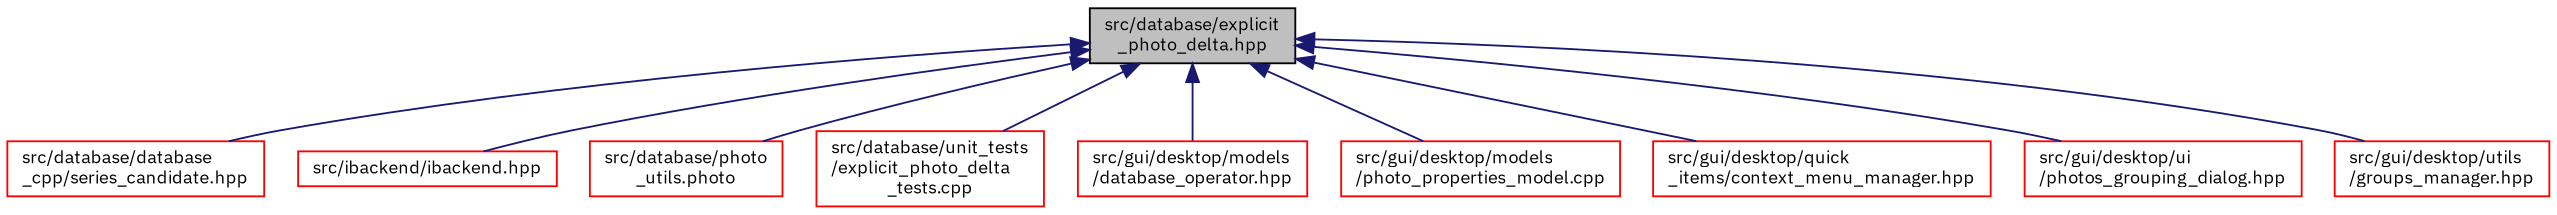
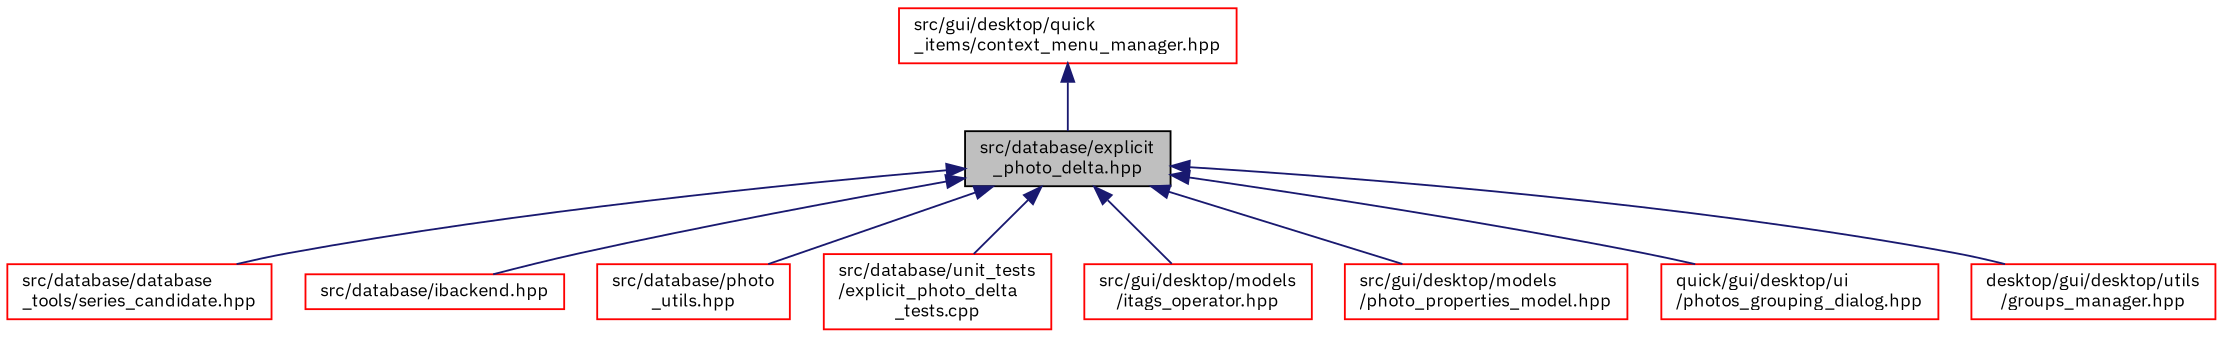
(1505, 102) -> (1068, 107)
(136, 169) -> (139, 292)
(427, 169) -> (435, 292)
(686, 169) -> (694, 292)
(1193, 169) -> (1198, 292)
(1481, 169) -> (1486, 292)
(2163, 169) -> (1800, 292)
(2442, 169) -> (2093, 292)
